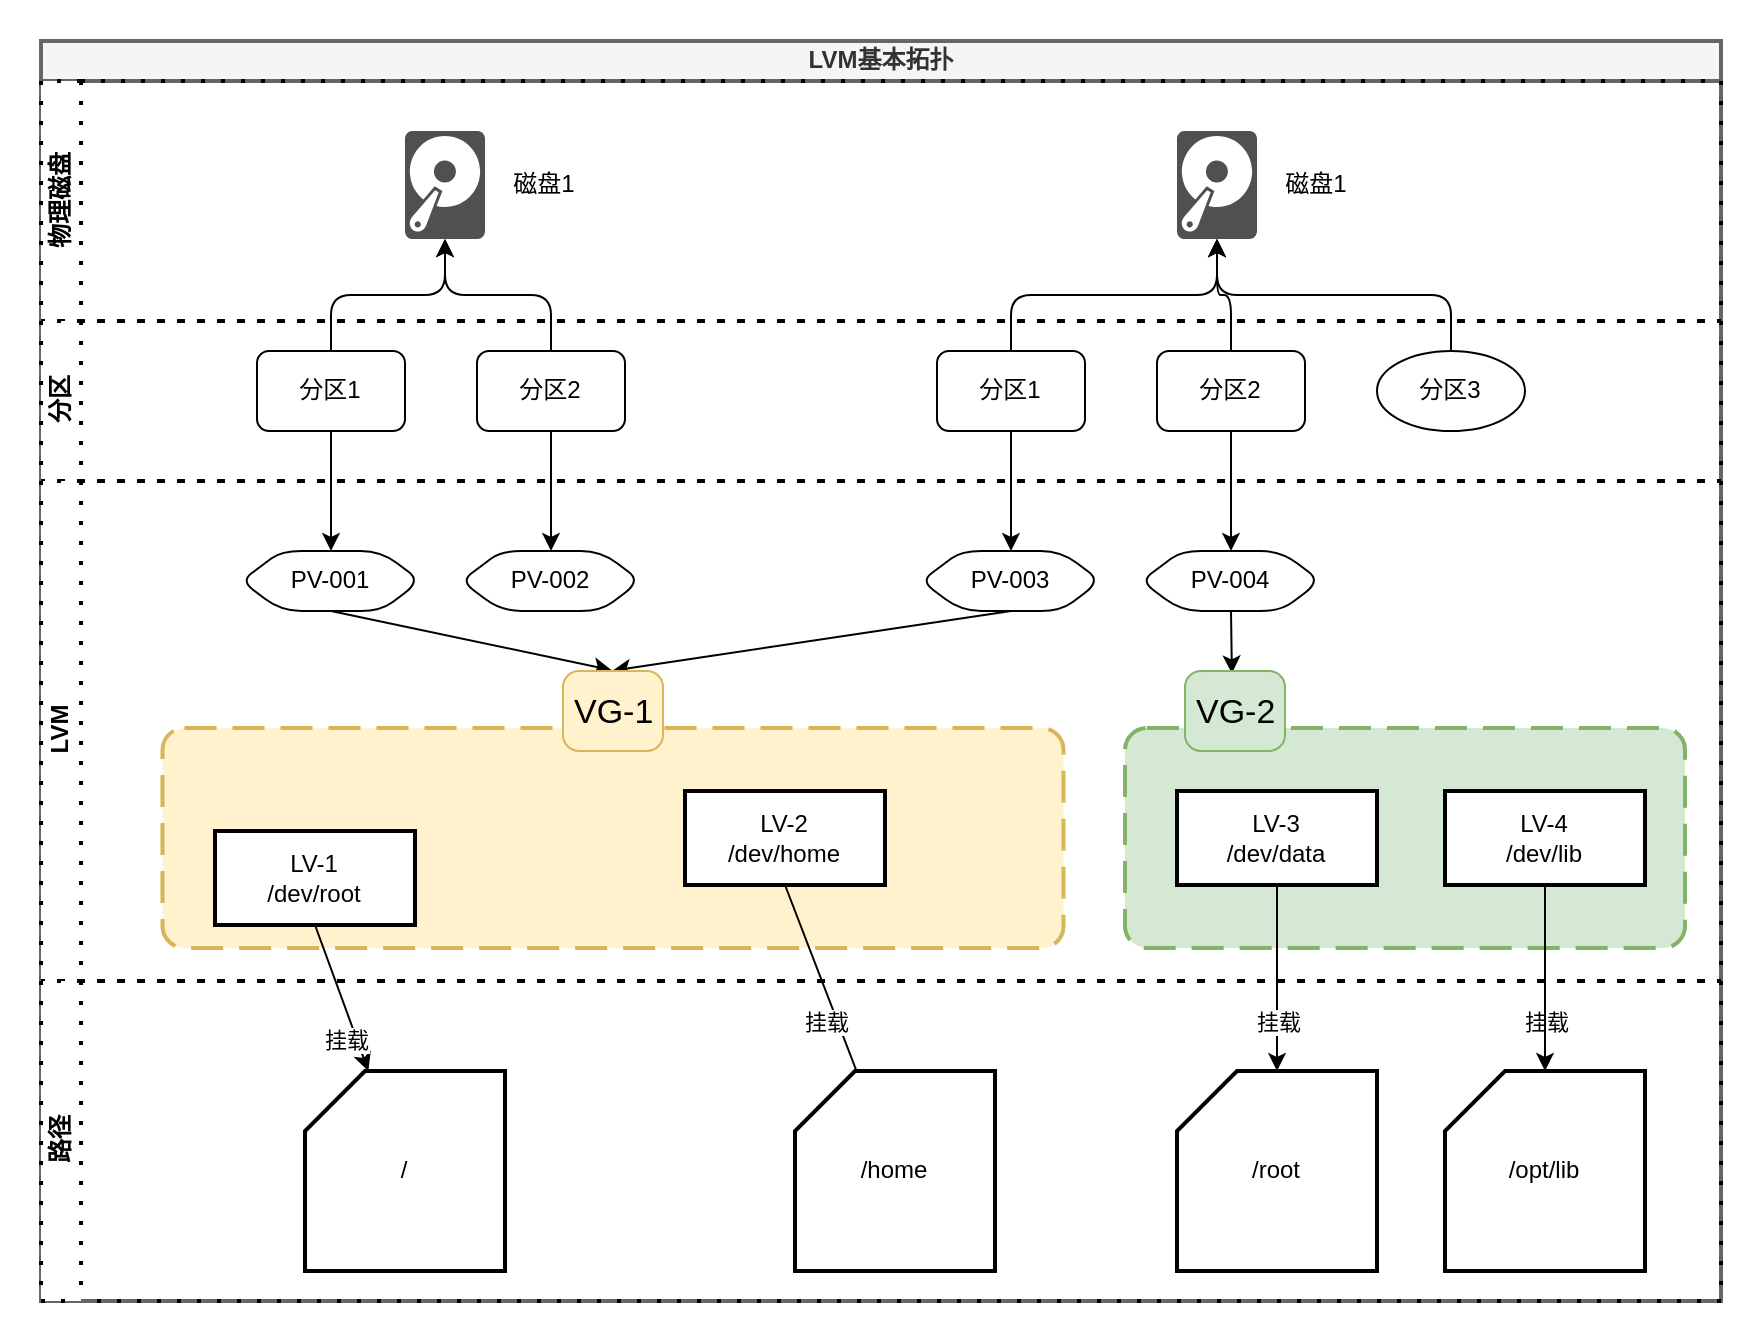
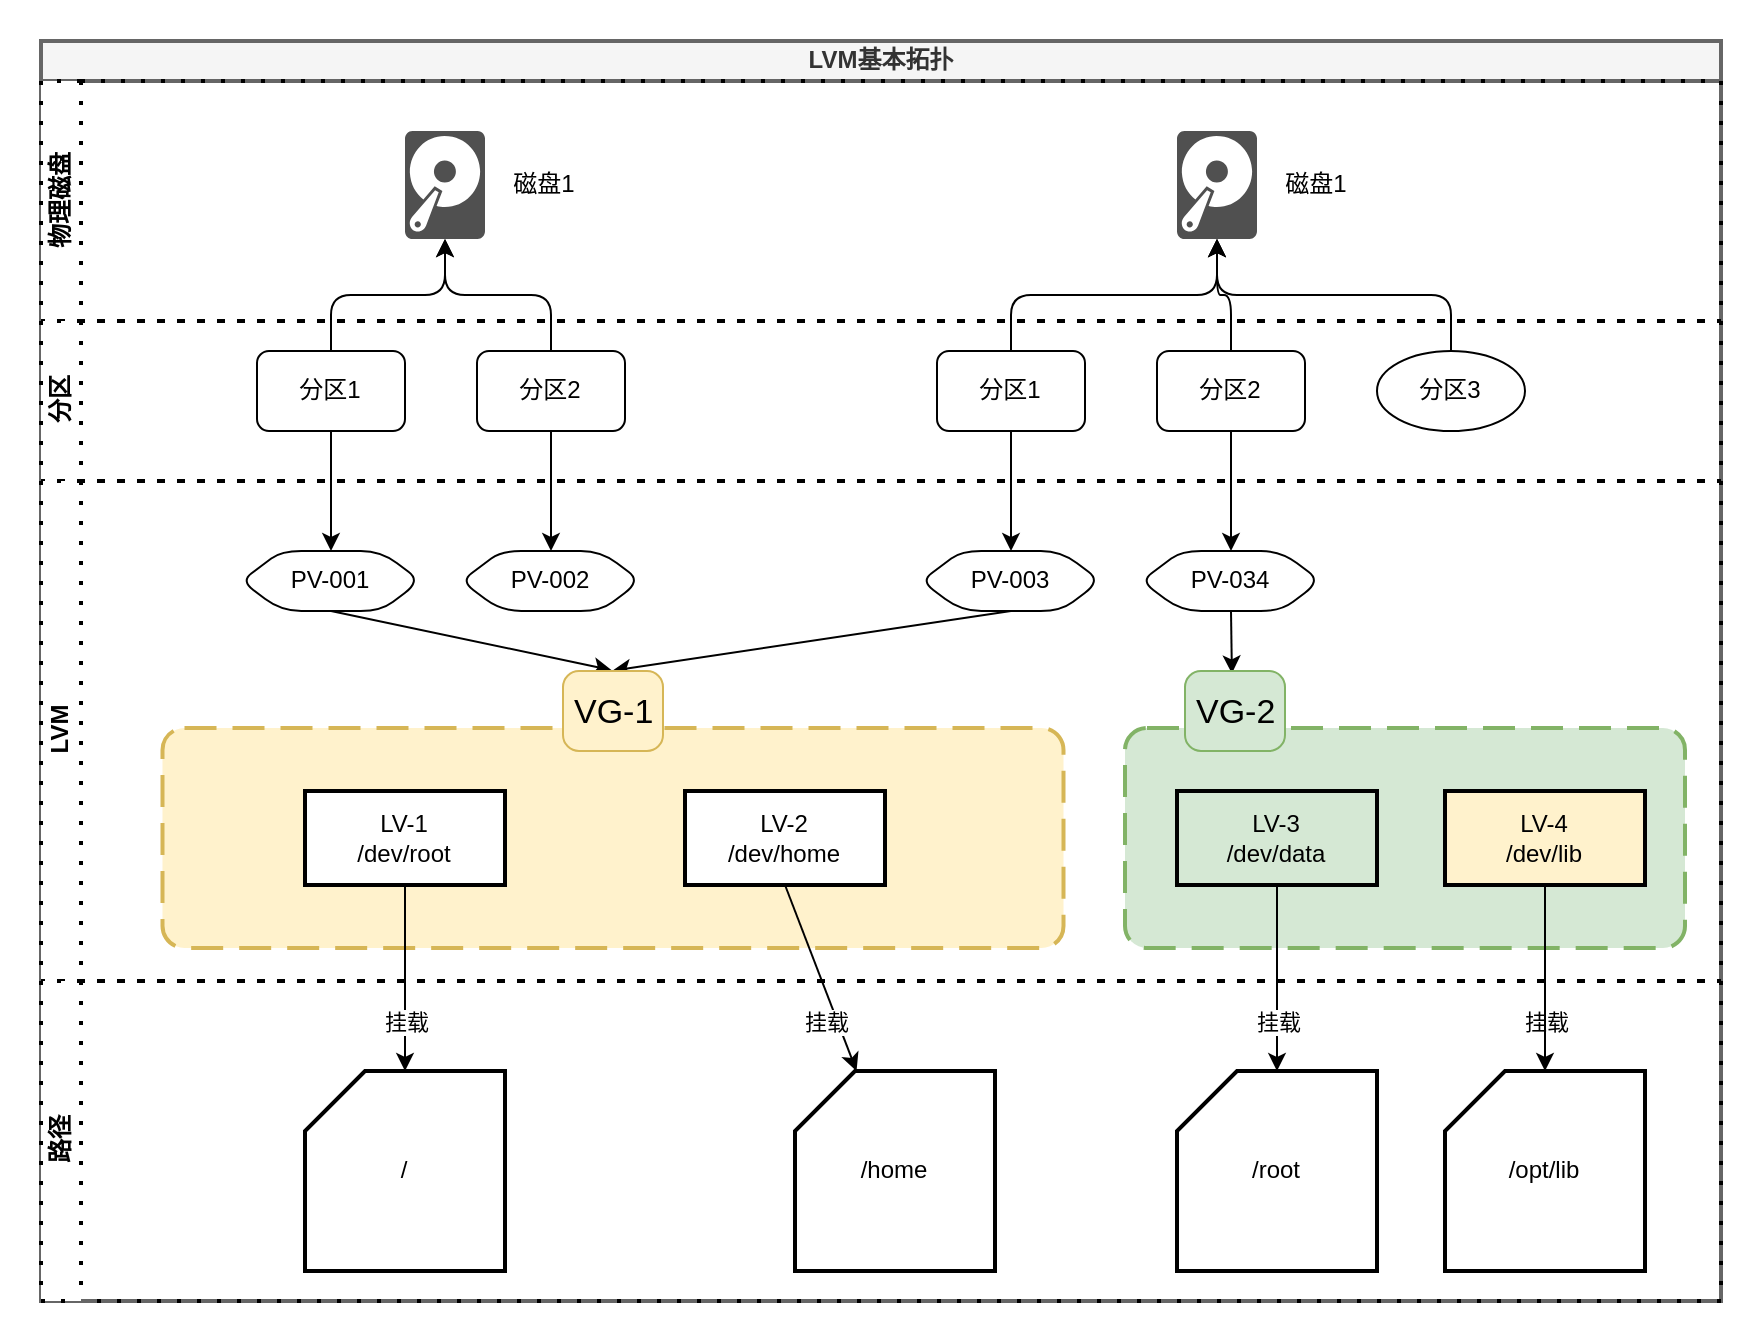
(1231, 581) -> (1231, 581)
(1277, 838) -> (1277, 838)
(1545, 838) -> (1545, 838)
(315, 878) -> (405, 838)
(853, 1063) -> (851, 1057)
